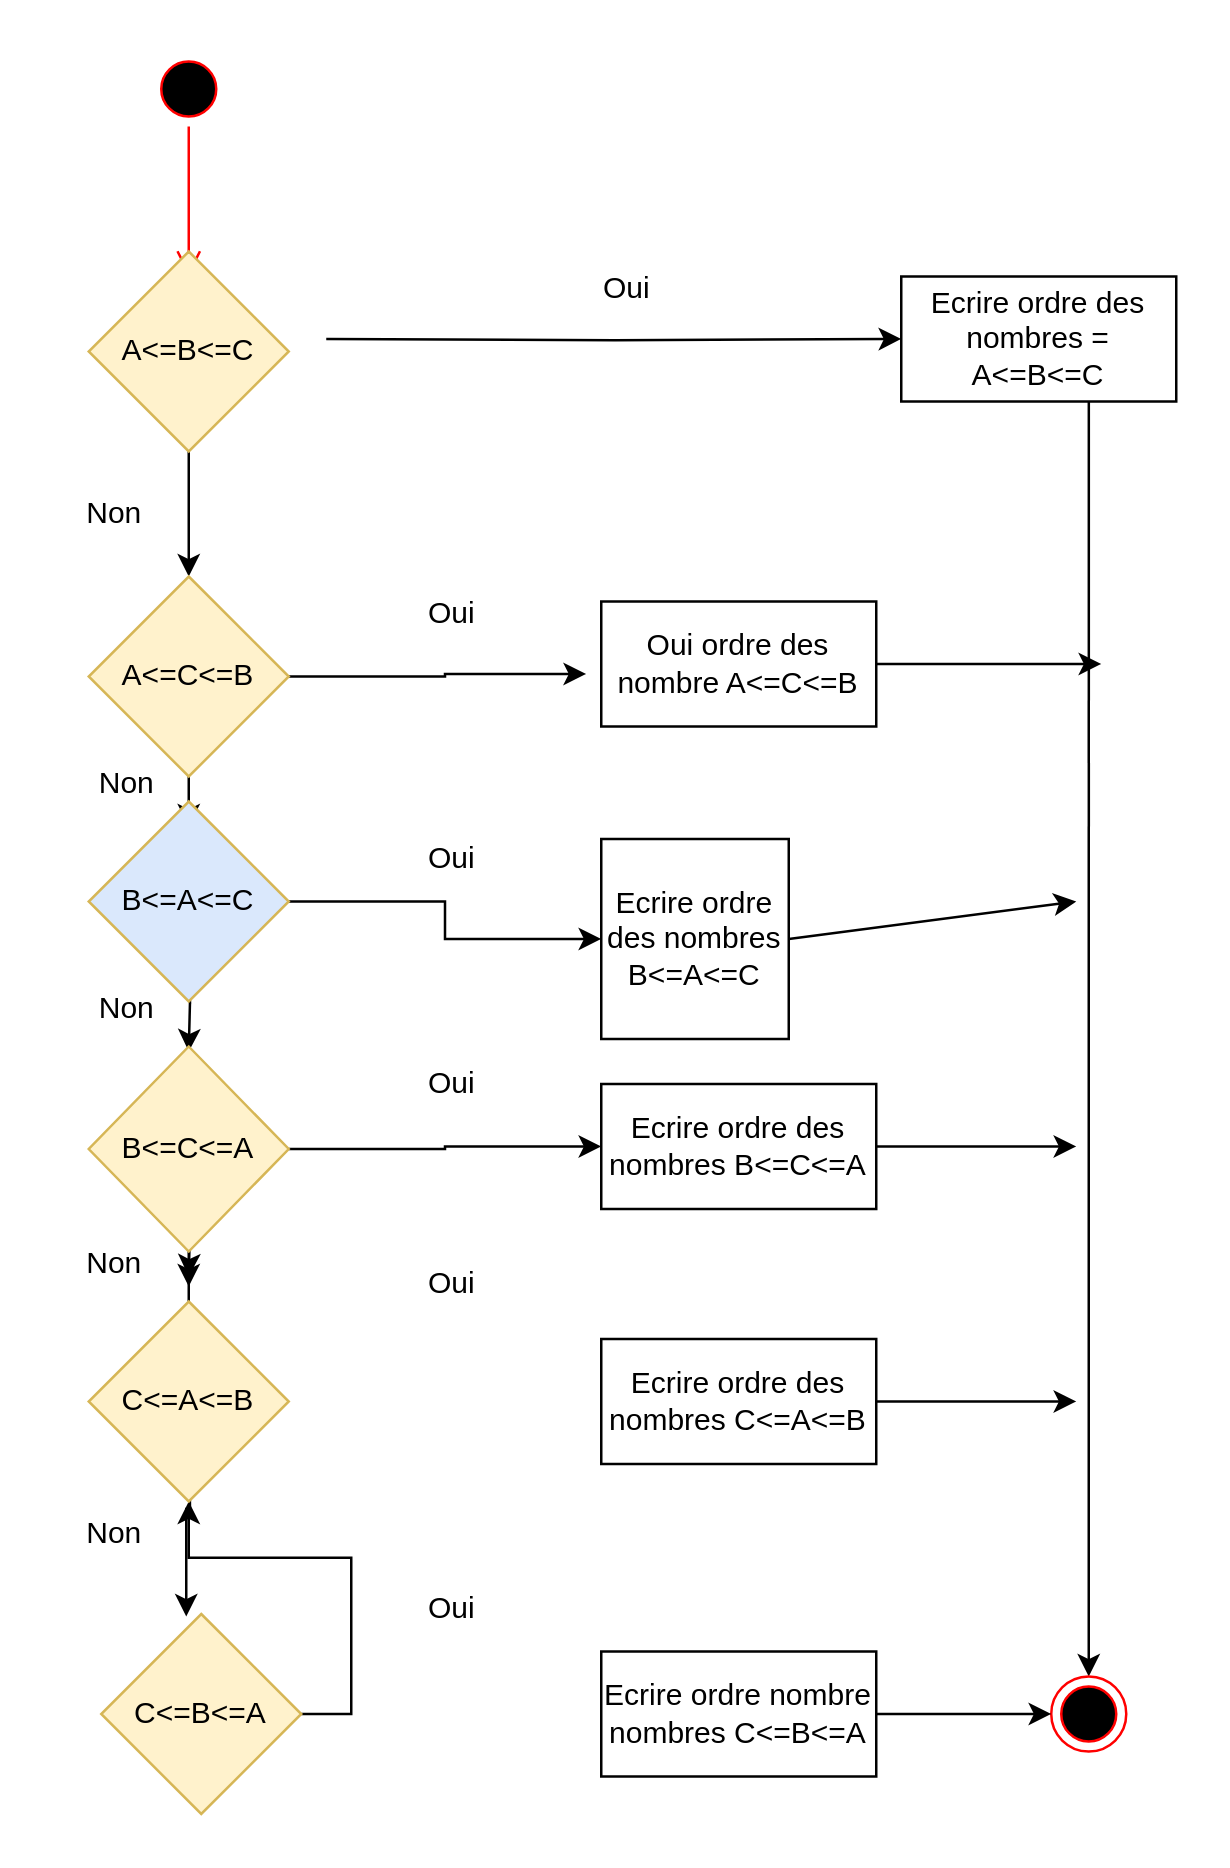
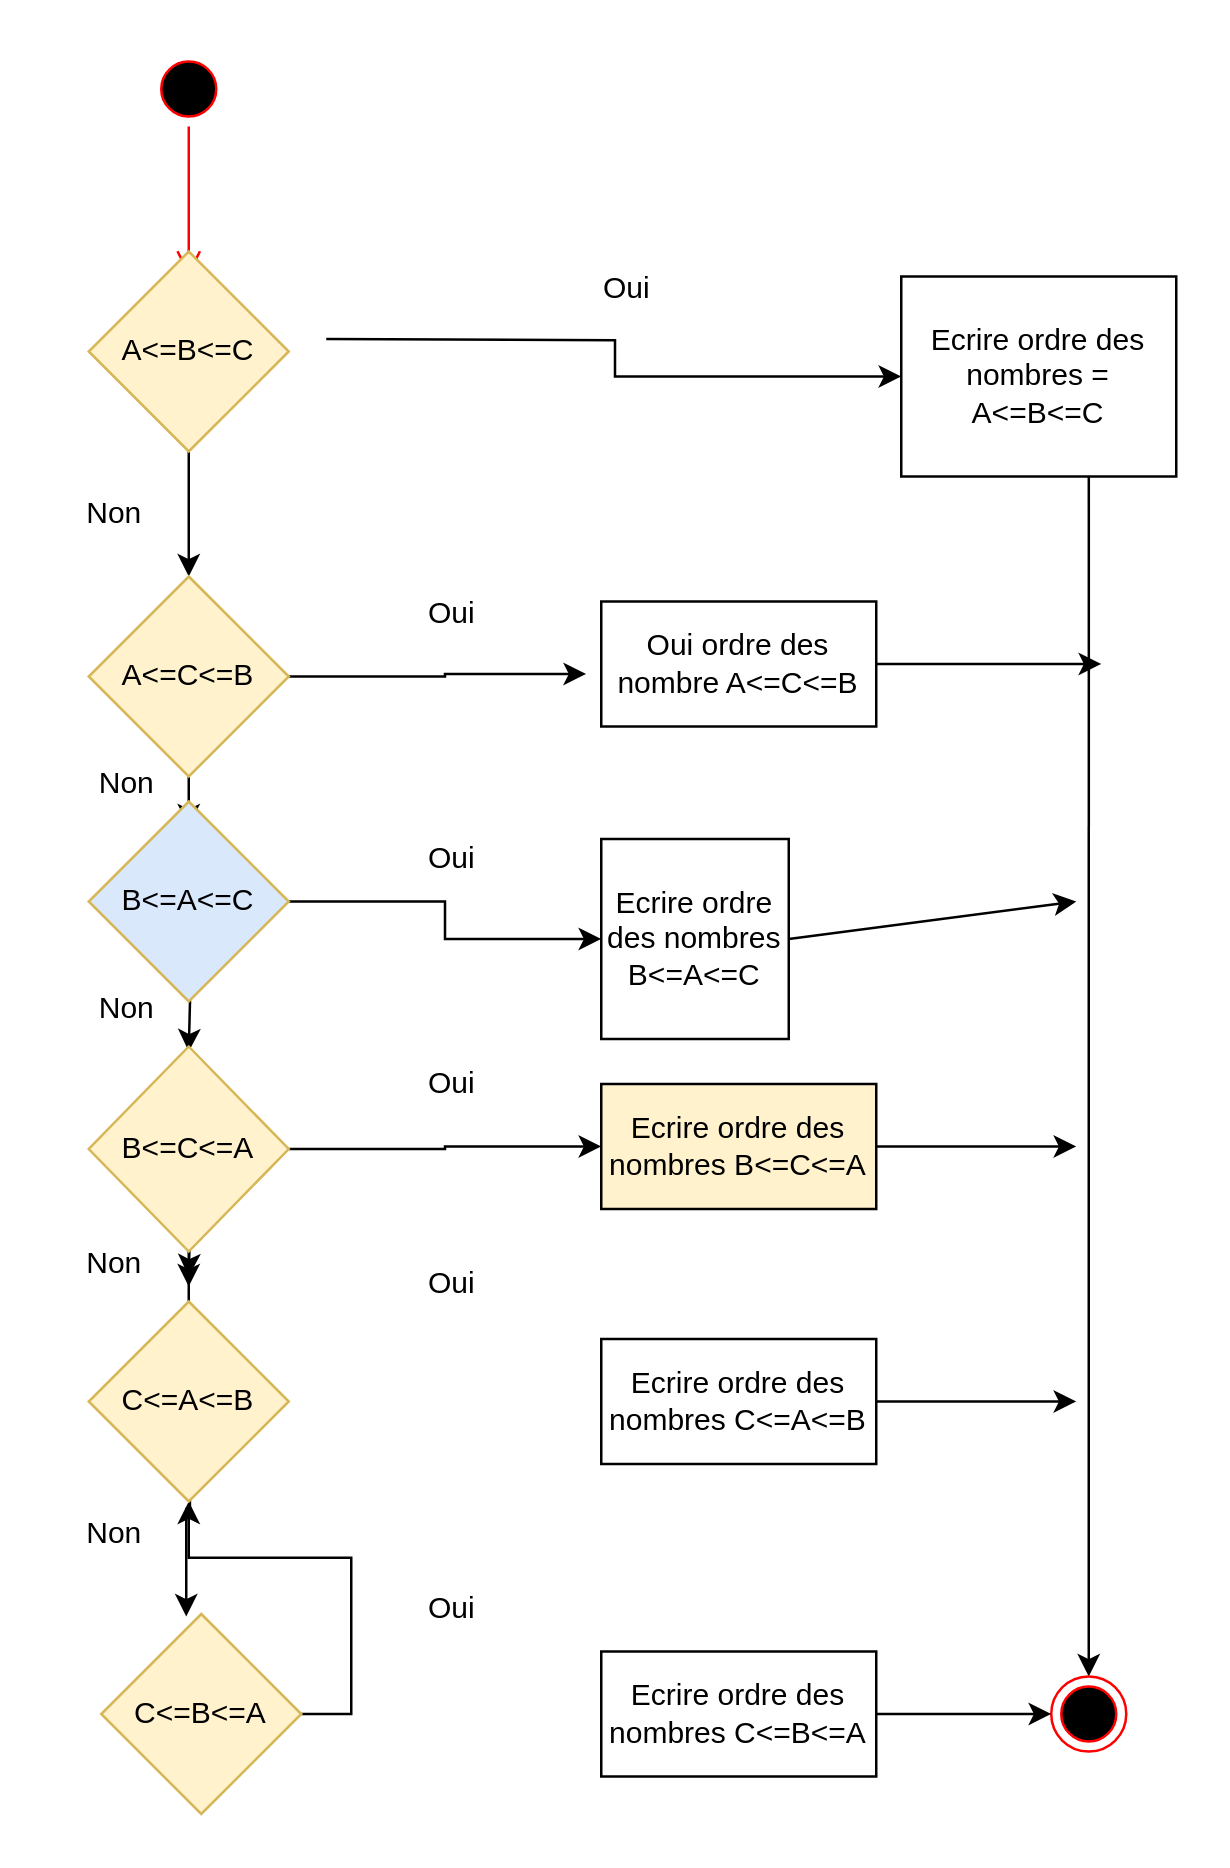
(1039, 339) -> (1039, 376)
(739, 1146) -> (739, 1146)
(739, 1714) -> (739, 1714)
